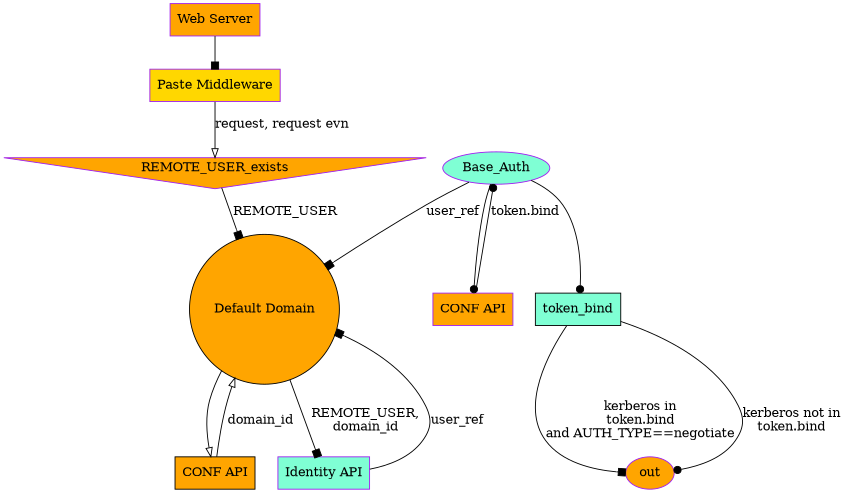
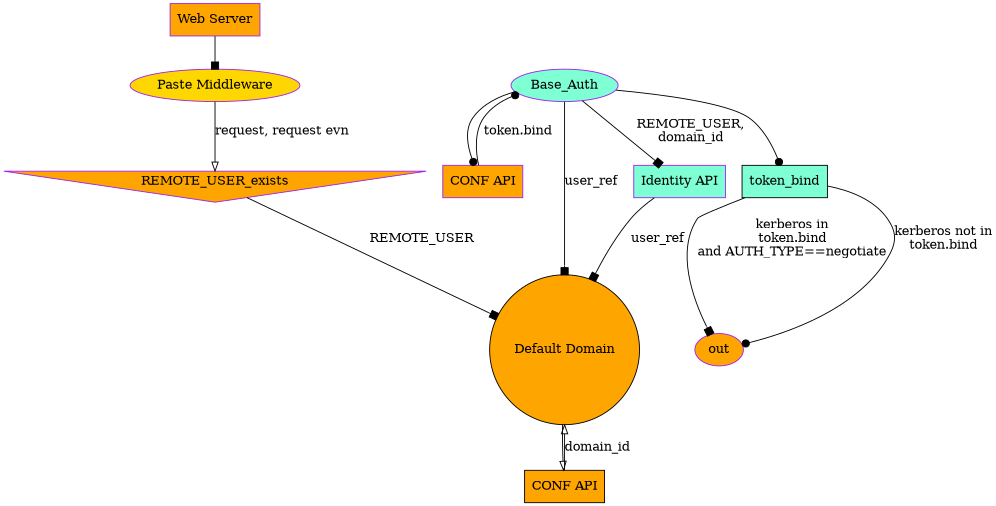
(215, 85) -> (215, 85)
(302, 414) -> (618, 130)
